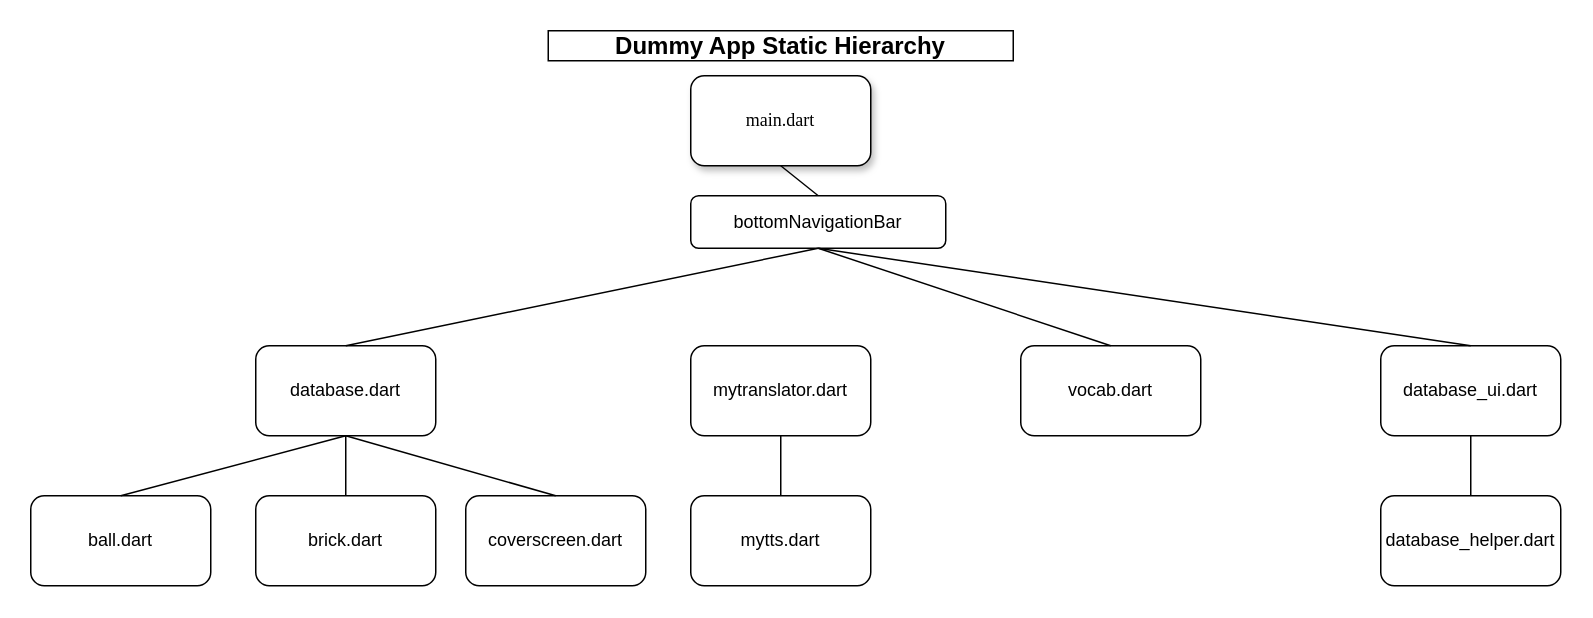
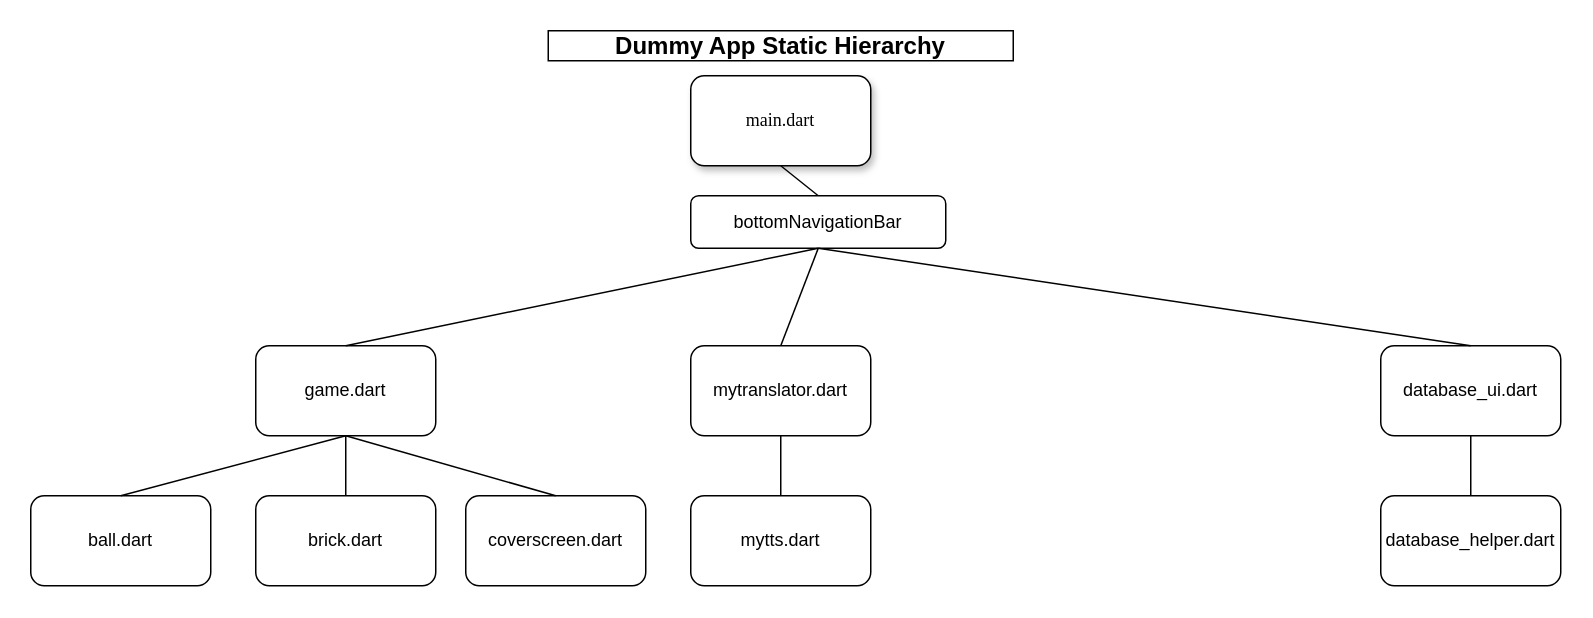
none -> (799, 299)
(969, 299) -> none
(346, 391) -> (346, 391)
(1111, 391) -> none
